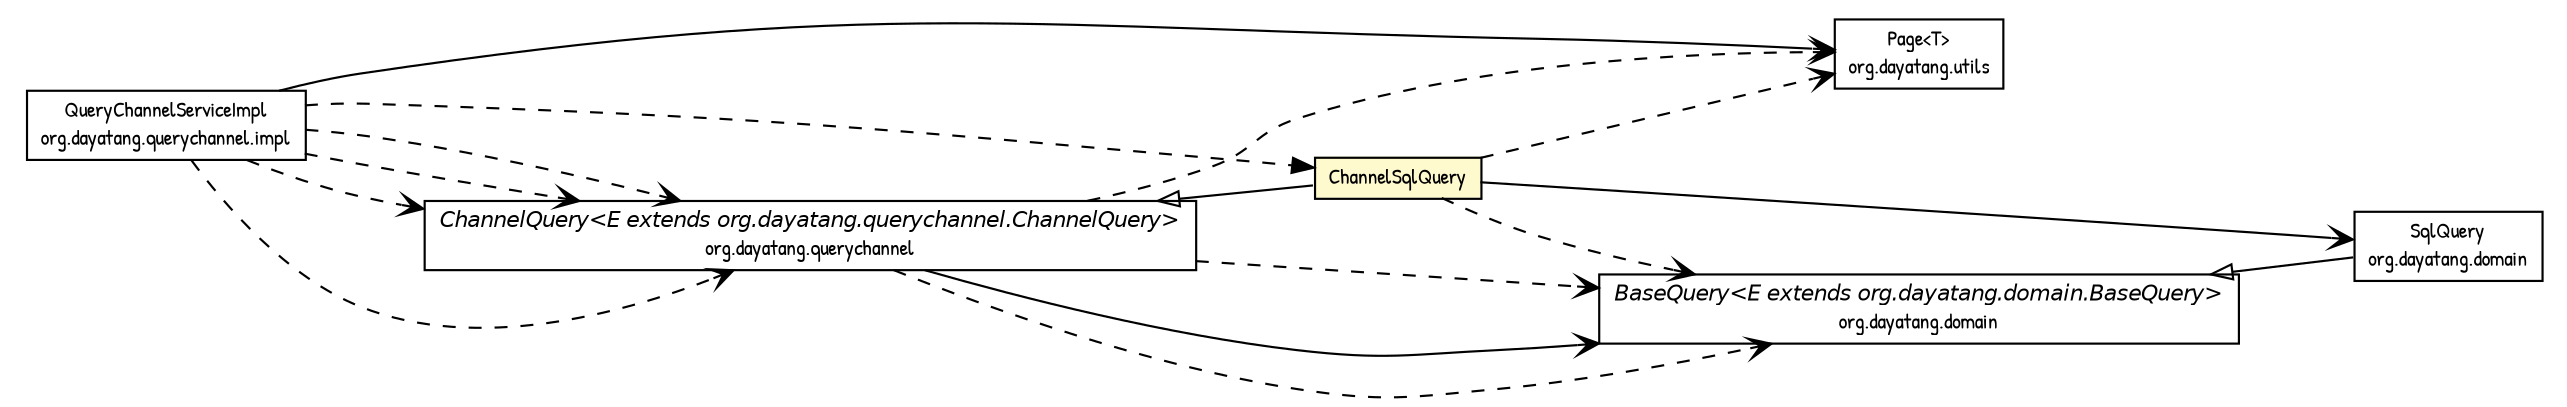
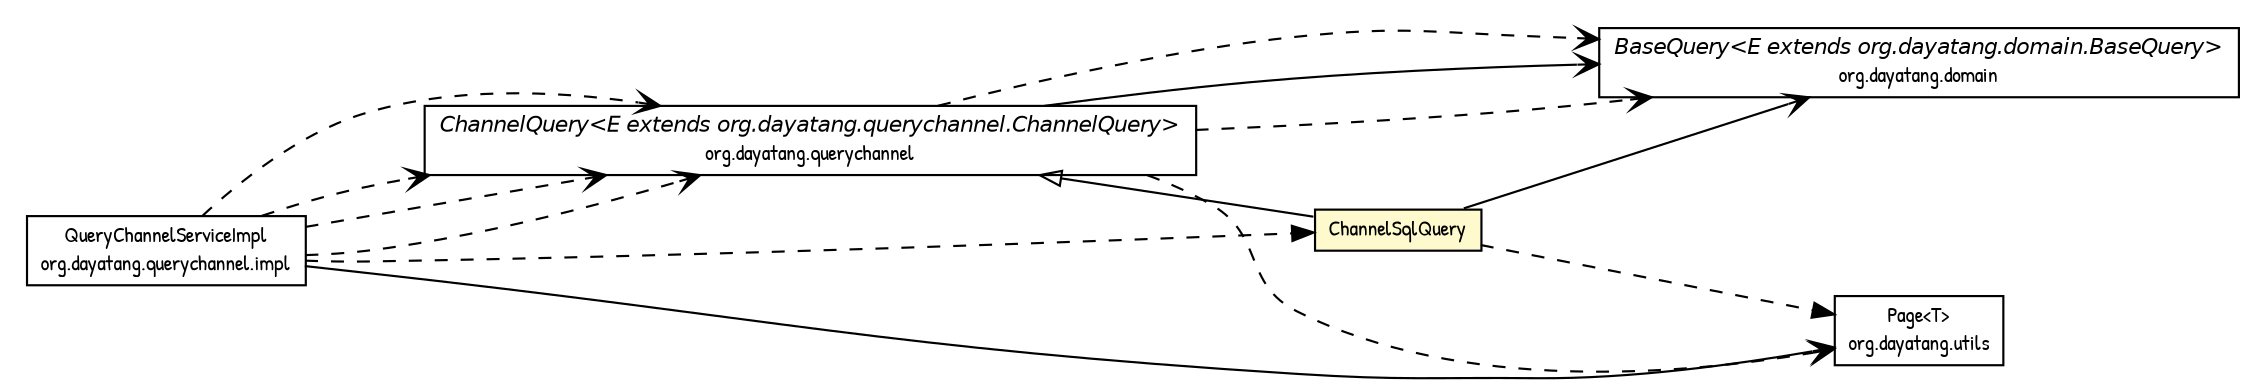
(1647, 118) -> (1647, 278)
(1555, 241) -> (1626, 156)
(2447, 246) -> none
